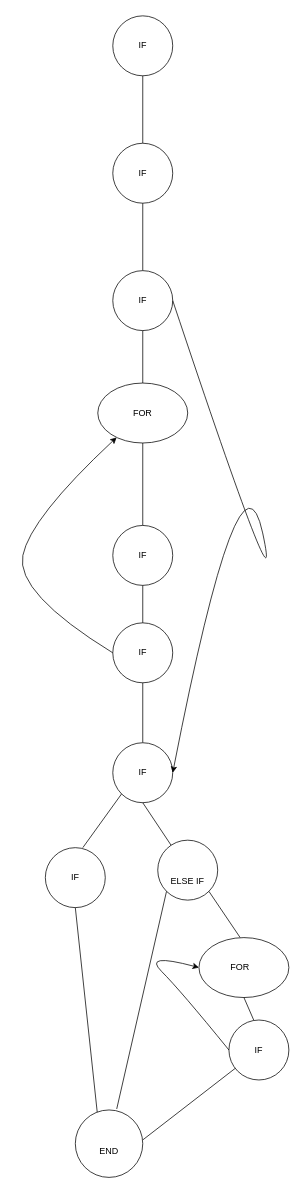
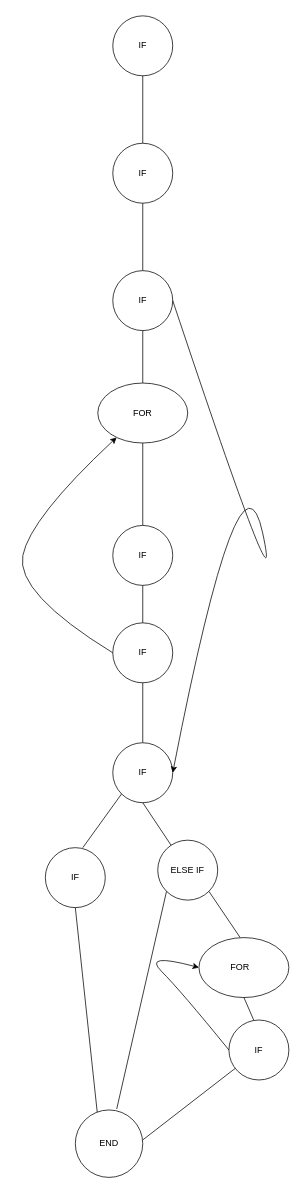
(188, 882) -> (188, 870)
(109, 1152) -> (109, 1144)
